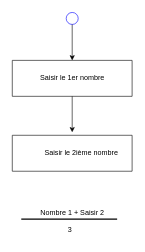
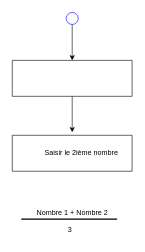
(72, 78) -> none
(73, 213) -> (73, 213)
